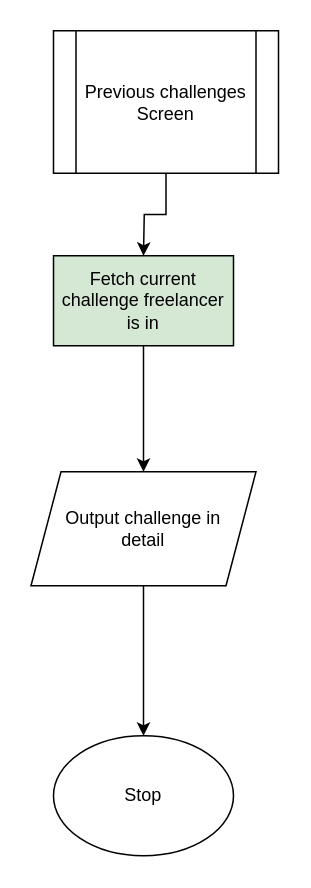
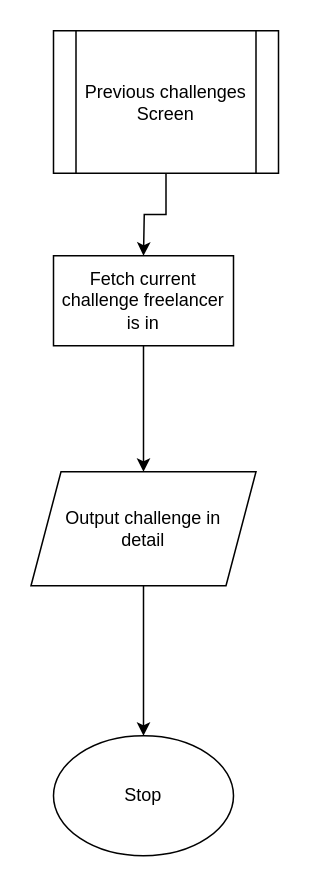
(143, 301) -> (143, 301)
